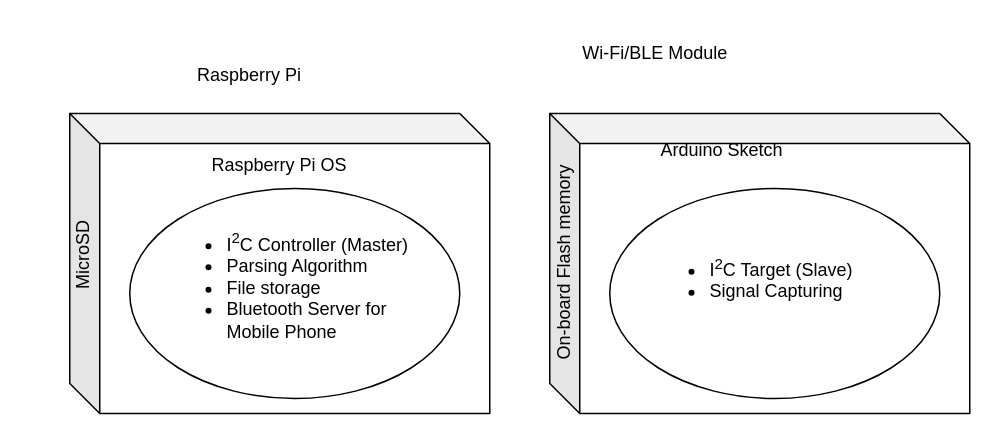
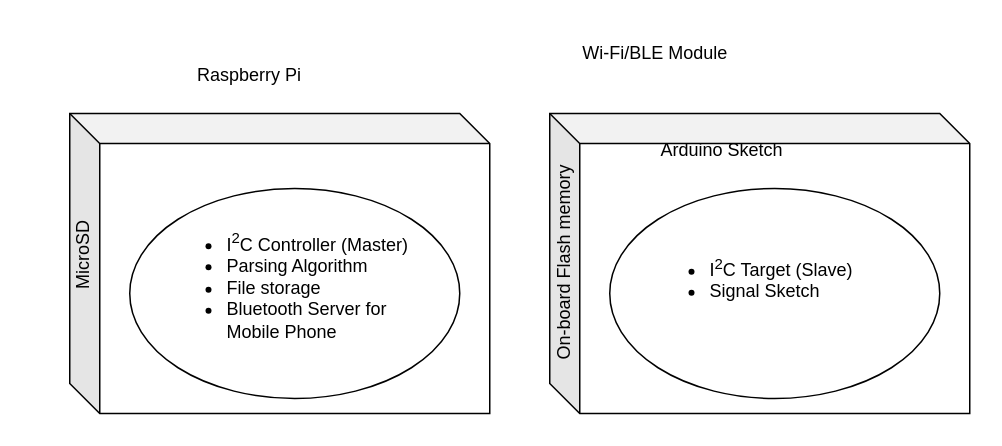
(280, 166) -> none
(734, 278) -> (734, 278)
